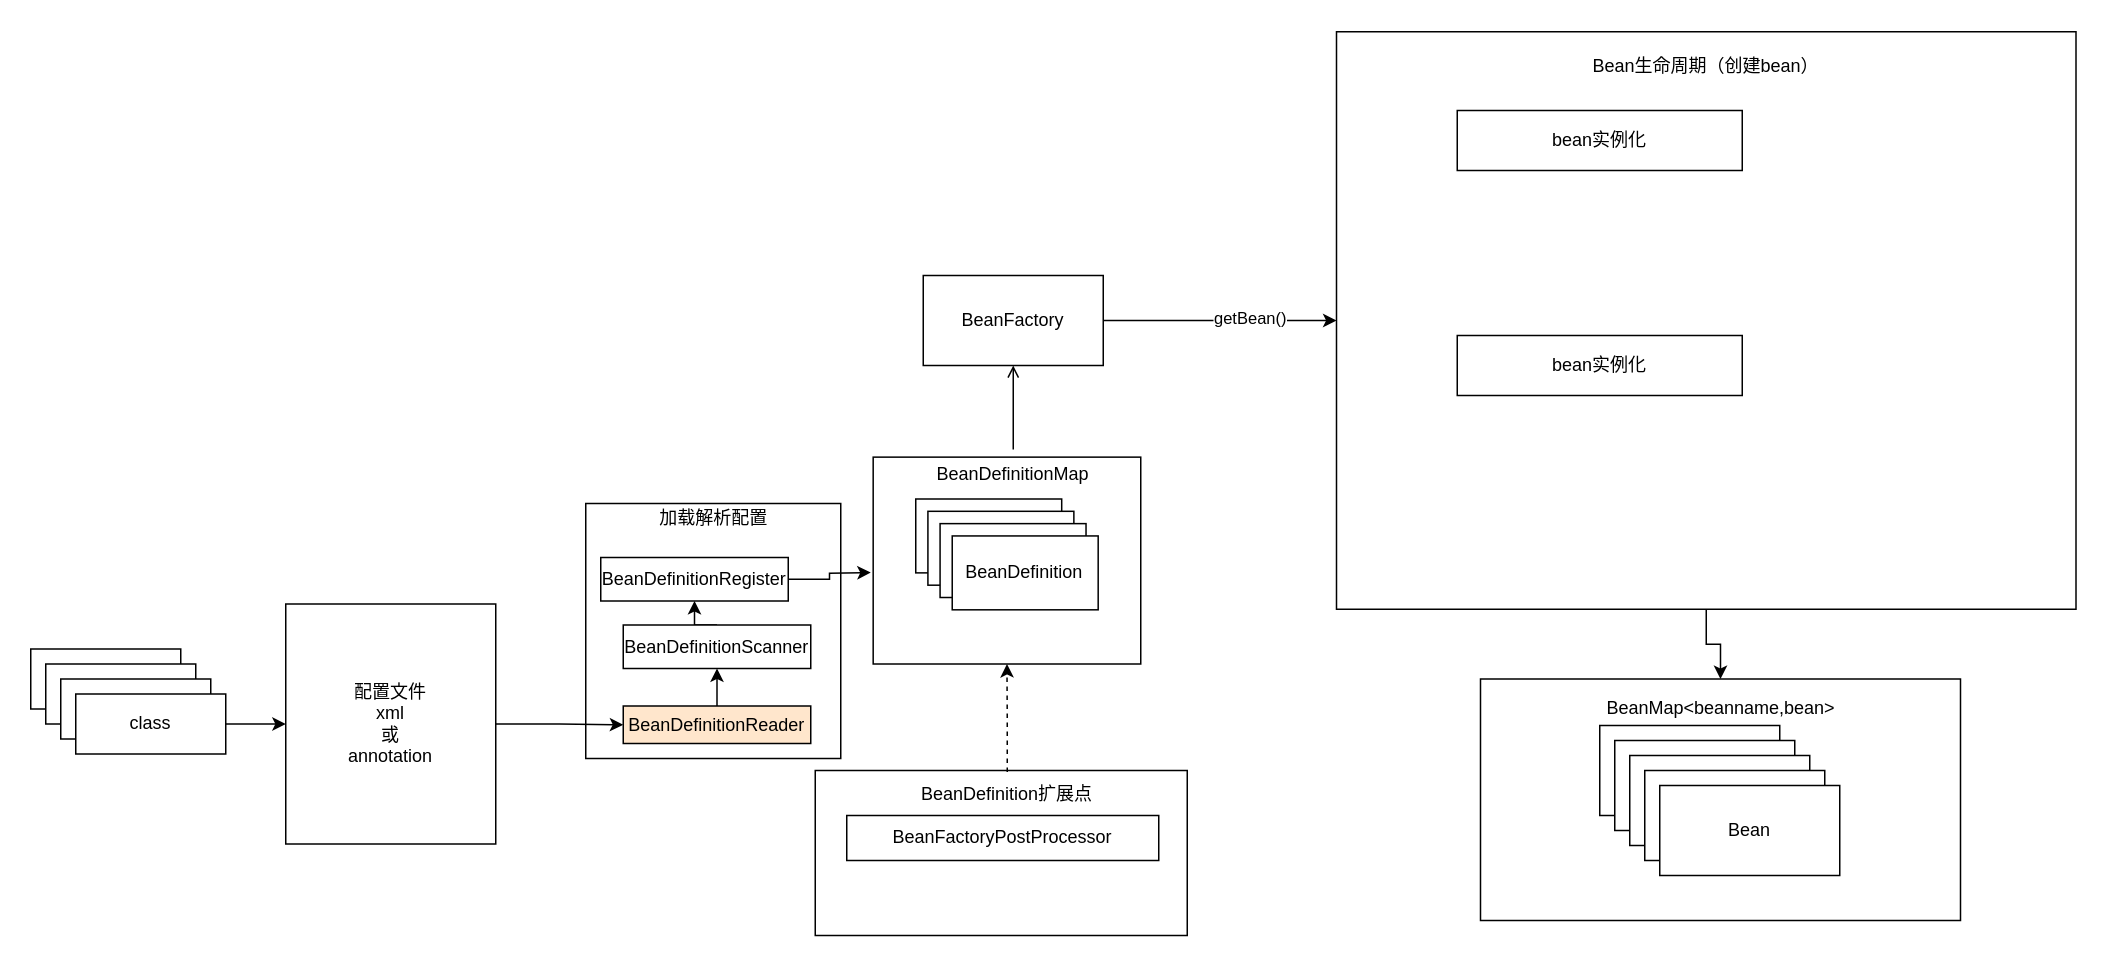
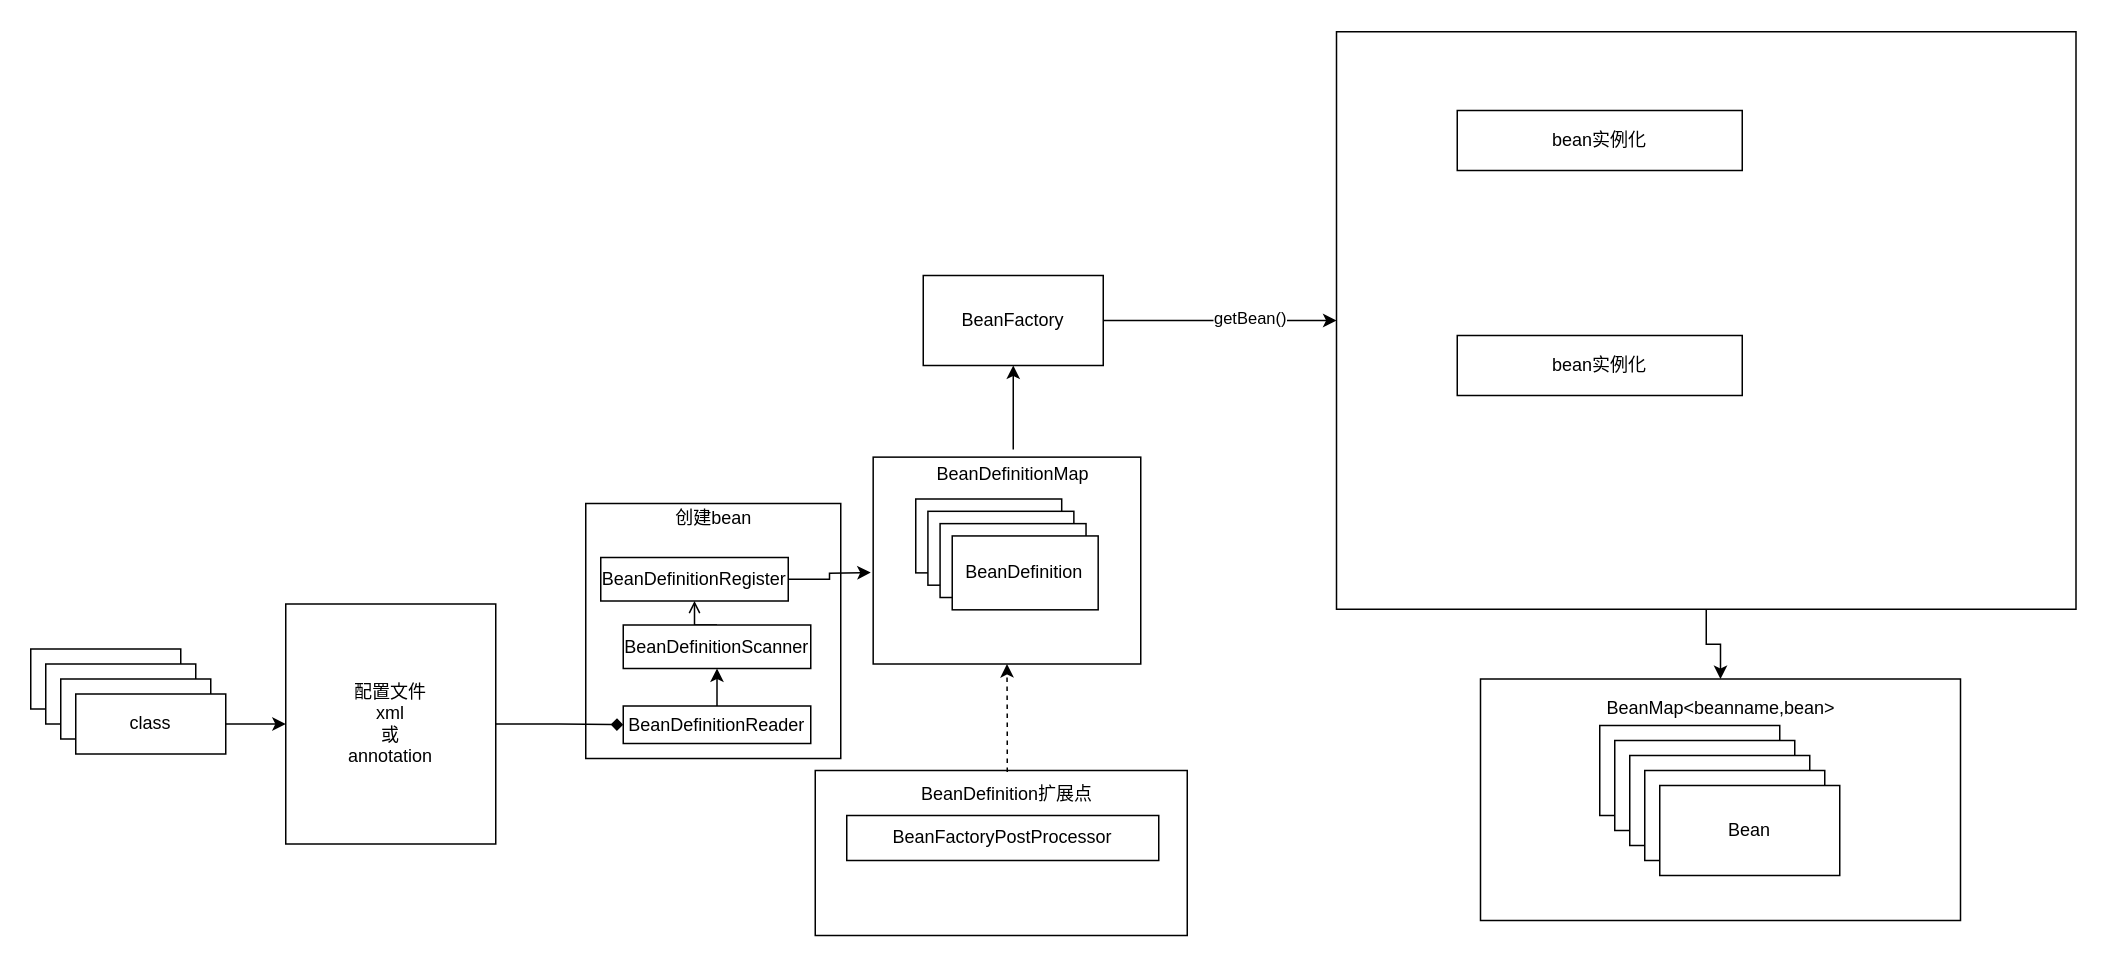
(1706, 67) -> none
(1013, 374) -> (1013, 377)
(714, 518) -> (714, 518)
(695, 612) -> (695, 609)
(611, 724) -> (610, 724)
(717, 725) -> (717, 725)
